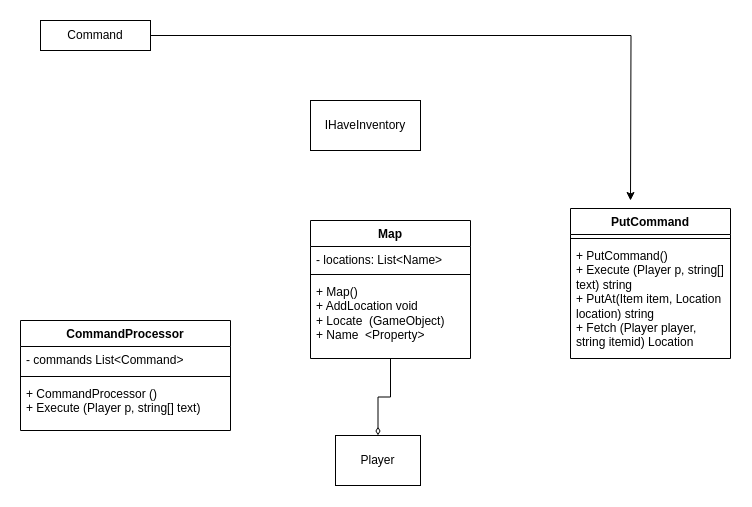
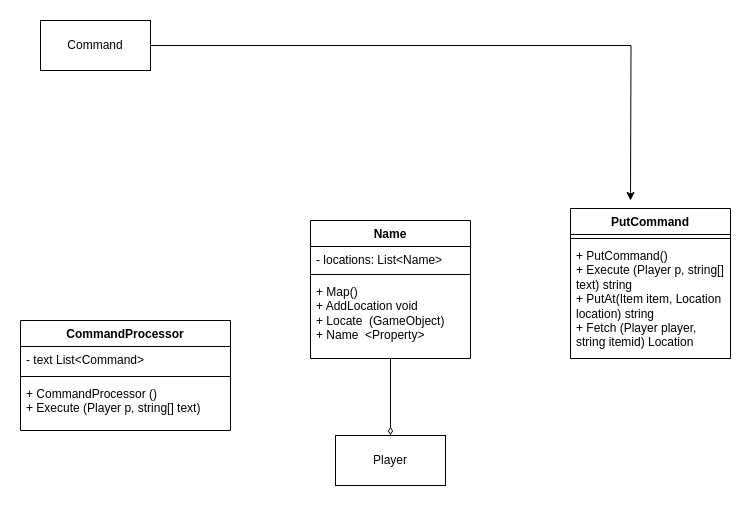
(96, 36) -> (96, 46)
(366, 126) -> none
(391, 235) -> (391, 235)
(102, 361) -> (89, 361)
(378, 461) -> (391, 461)
